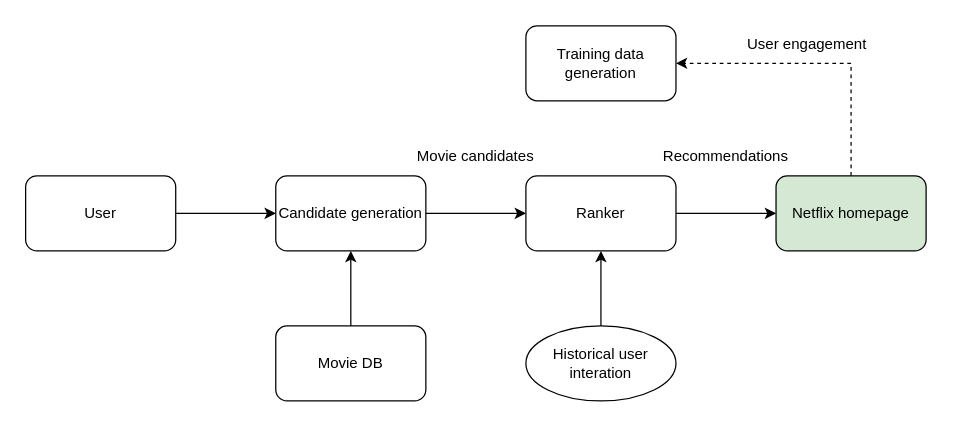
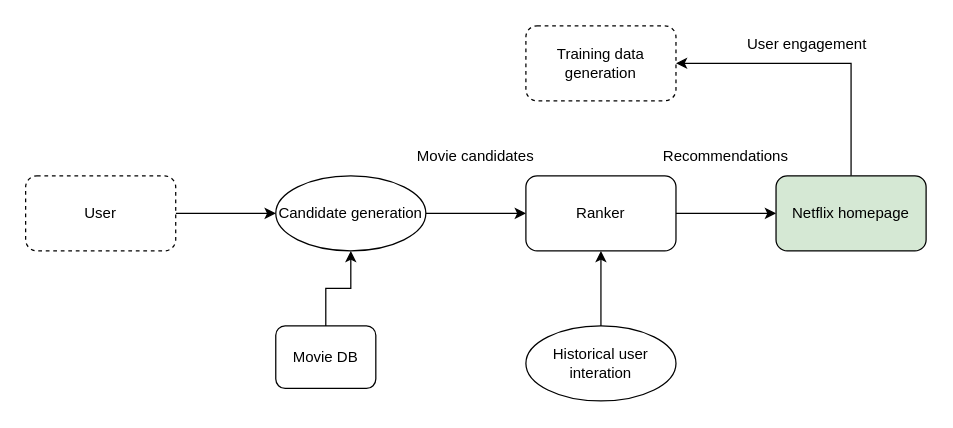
(601, 63) -> (601, 63)
(822, 63) -> (822, 63)
(101, 213) -> (101, 213)
(351, 213) -> (351, 213)
(351, 363) -> (326, 357)
